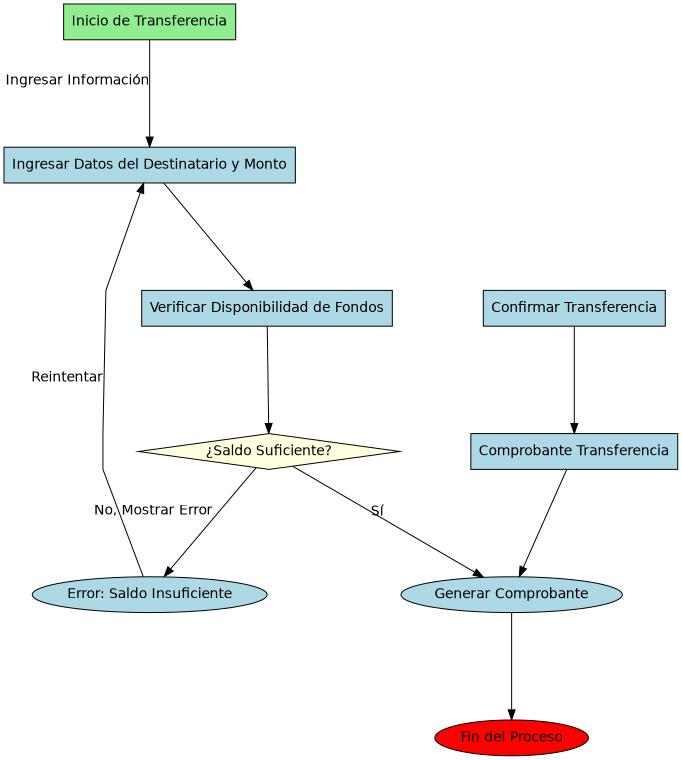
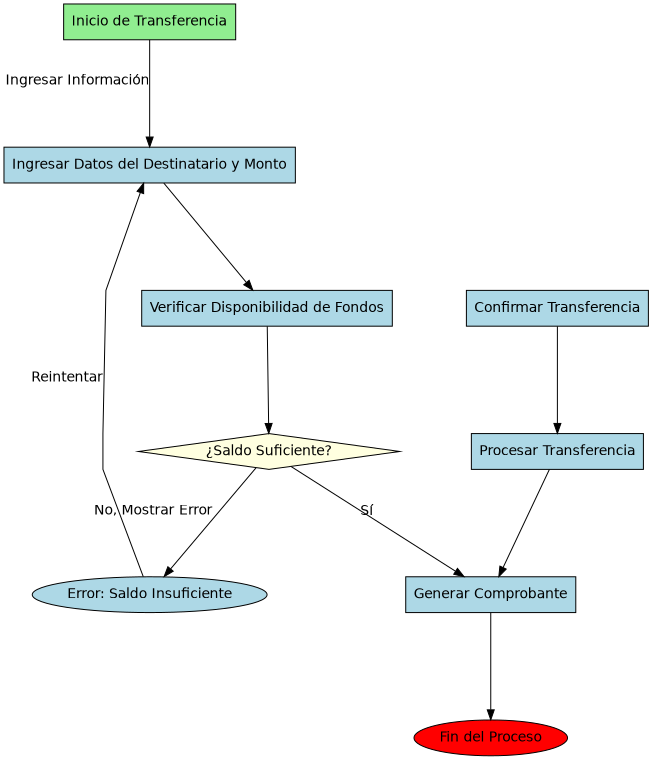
(574, 451) -> (557, 451)
(512, 595) -> (491, 595)
